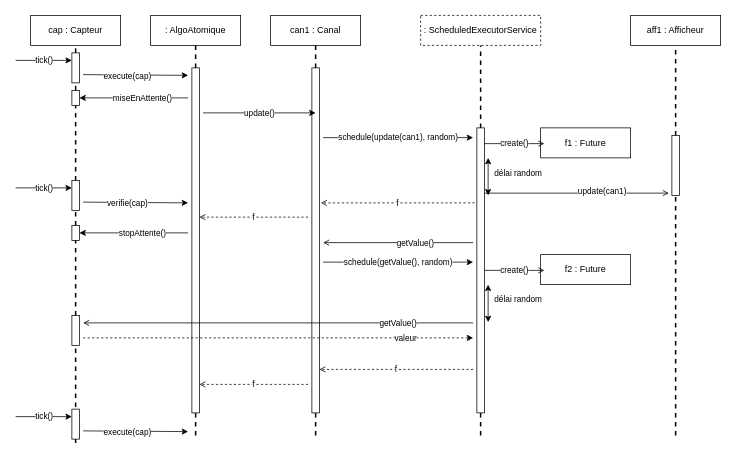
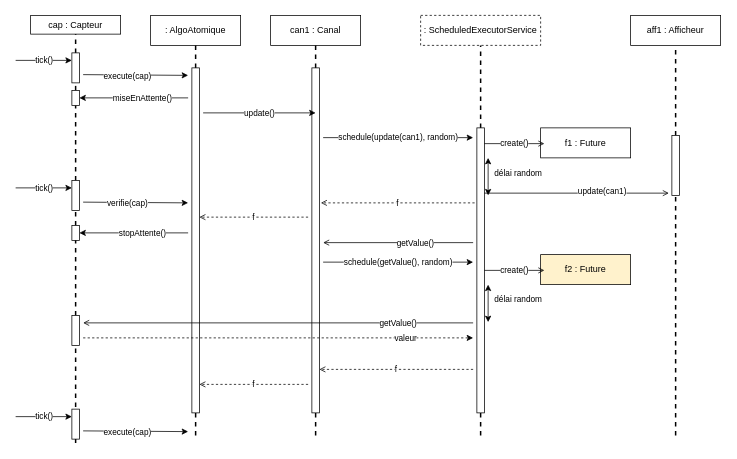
(75, 30) -> (75, 25)
(585, 270) -> (585, 270)
